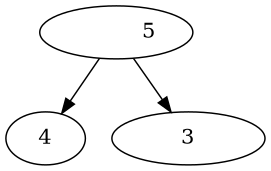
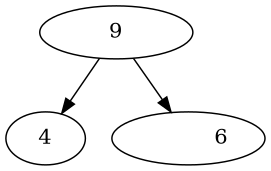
(116, 32) -> (116, 32)
(188, 138) -> (188, 138)
